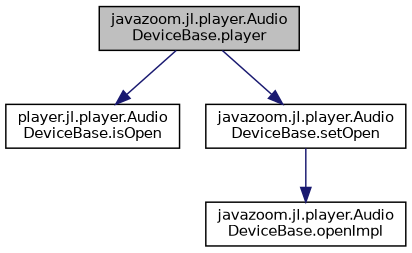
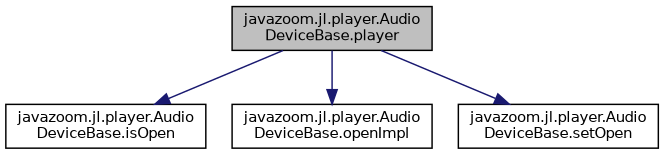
(93, 126) -> (106, 126)
(306, 168) -> (332, 70)
